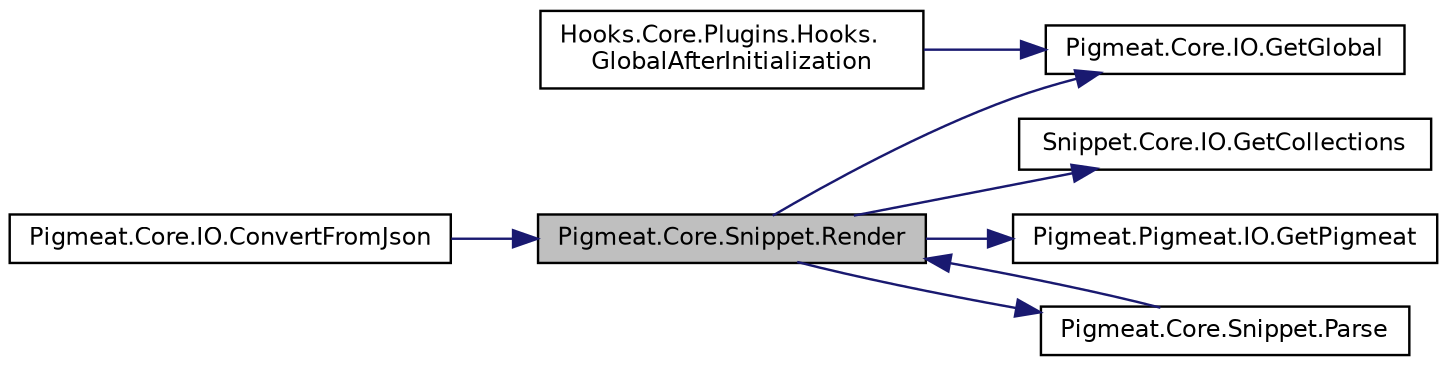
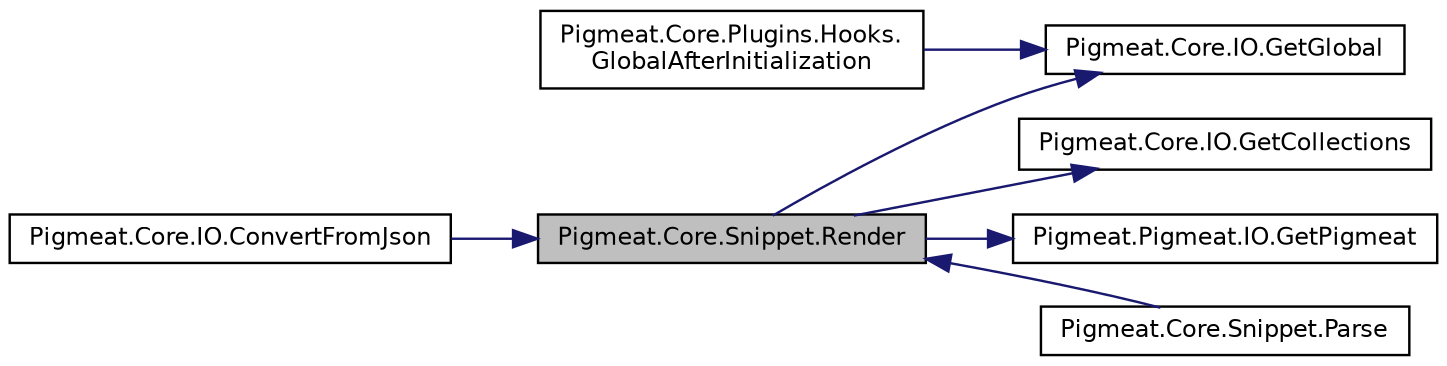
(732, 50) -> (732, 50)
(1225, 144) -> (1225, 144)
(906, 287) -> none
